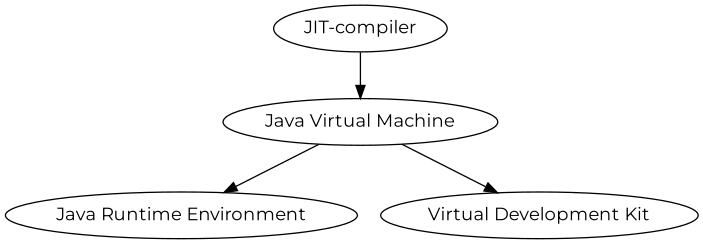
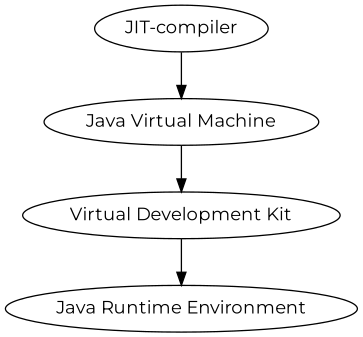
(277, 165) -> (181, 256)
